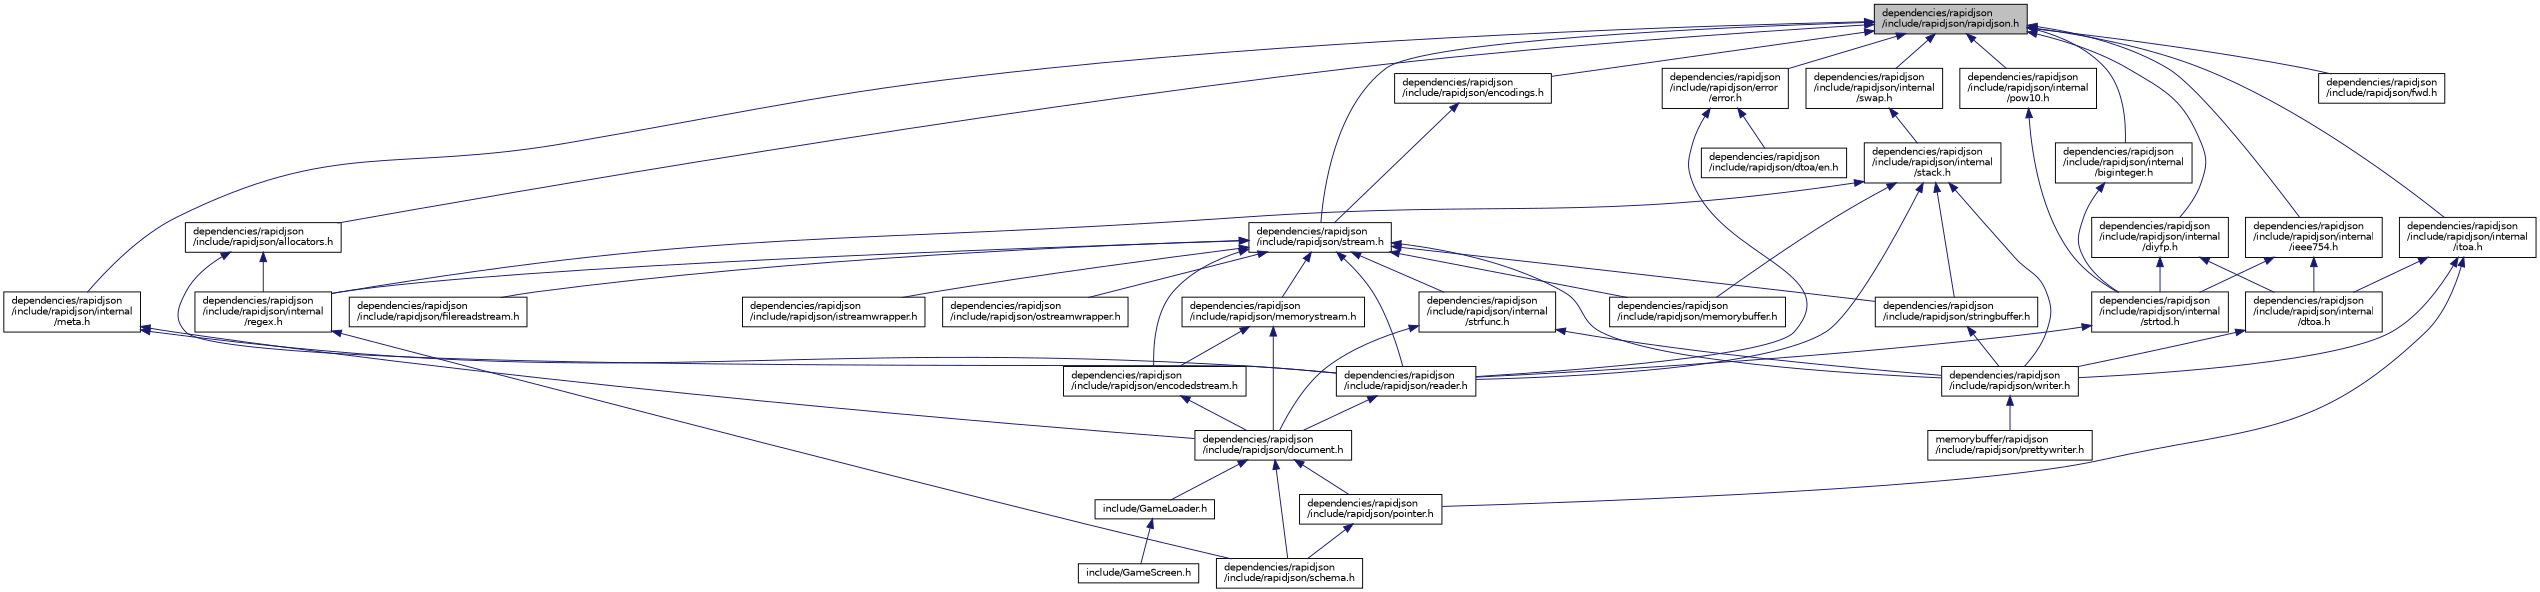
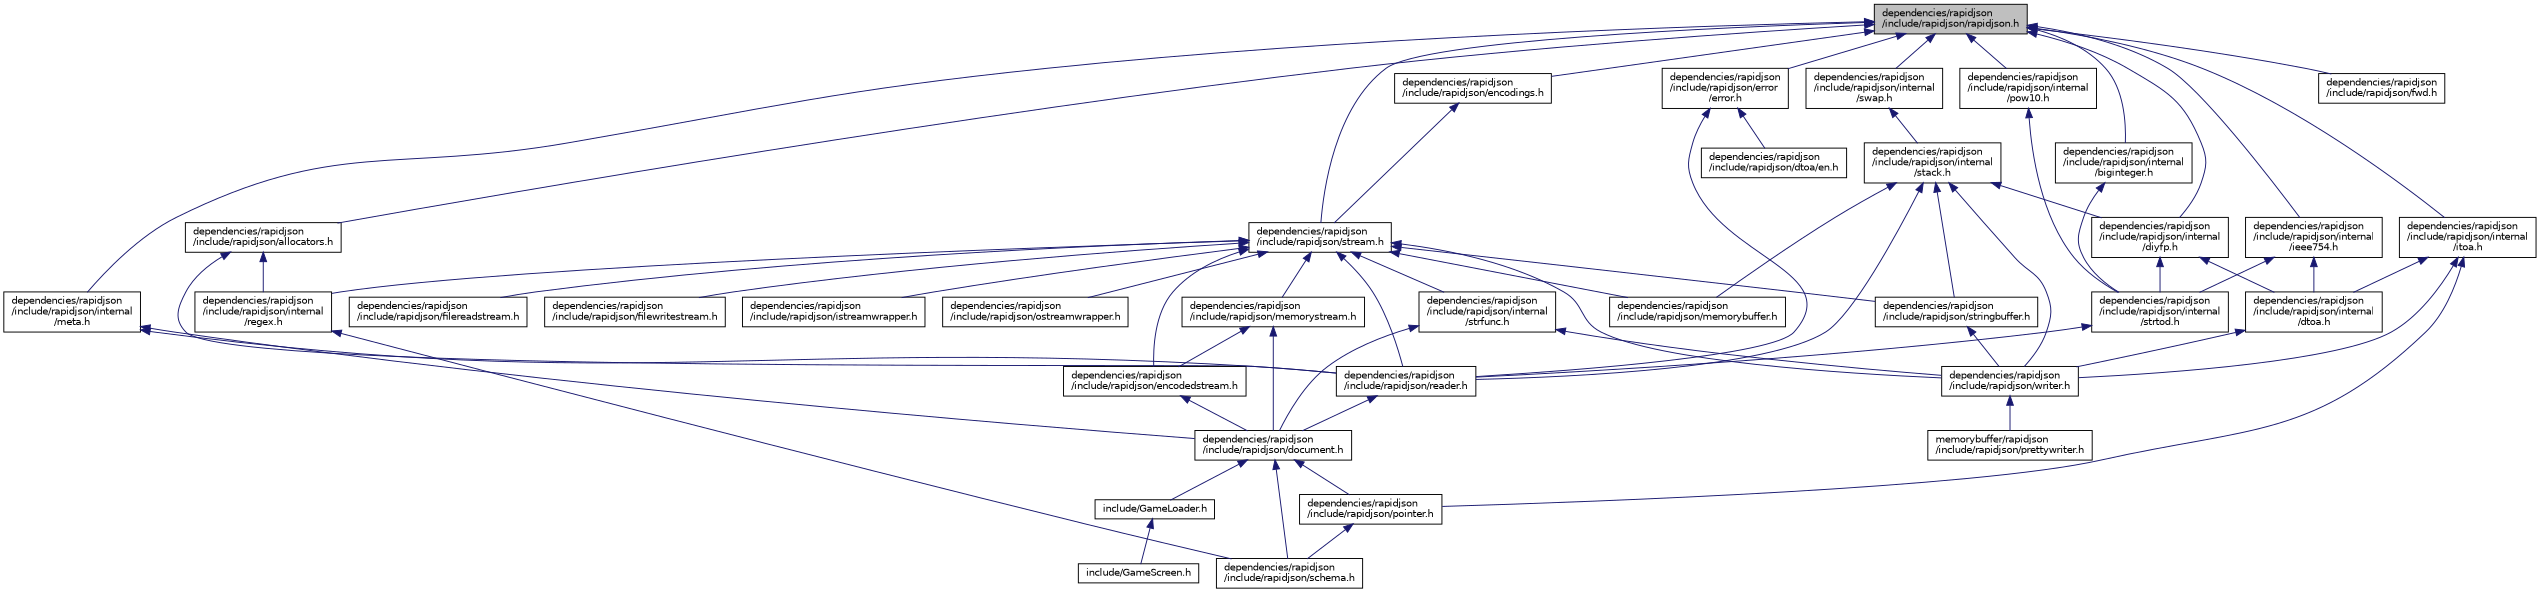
(1092, 226) -> (2051, 202)
none -> (635, 312)
